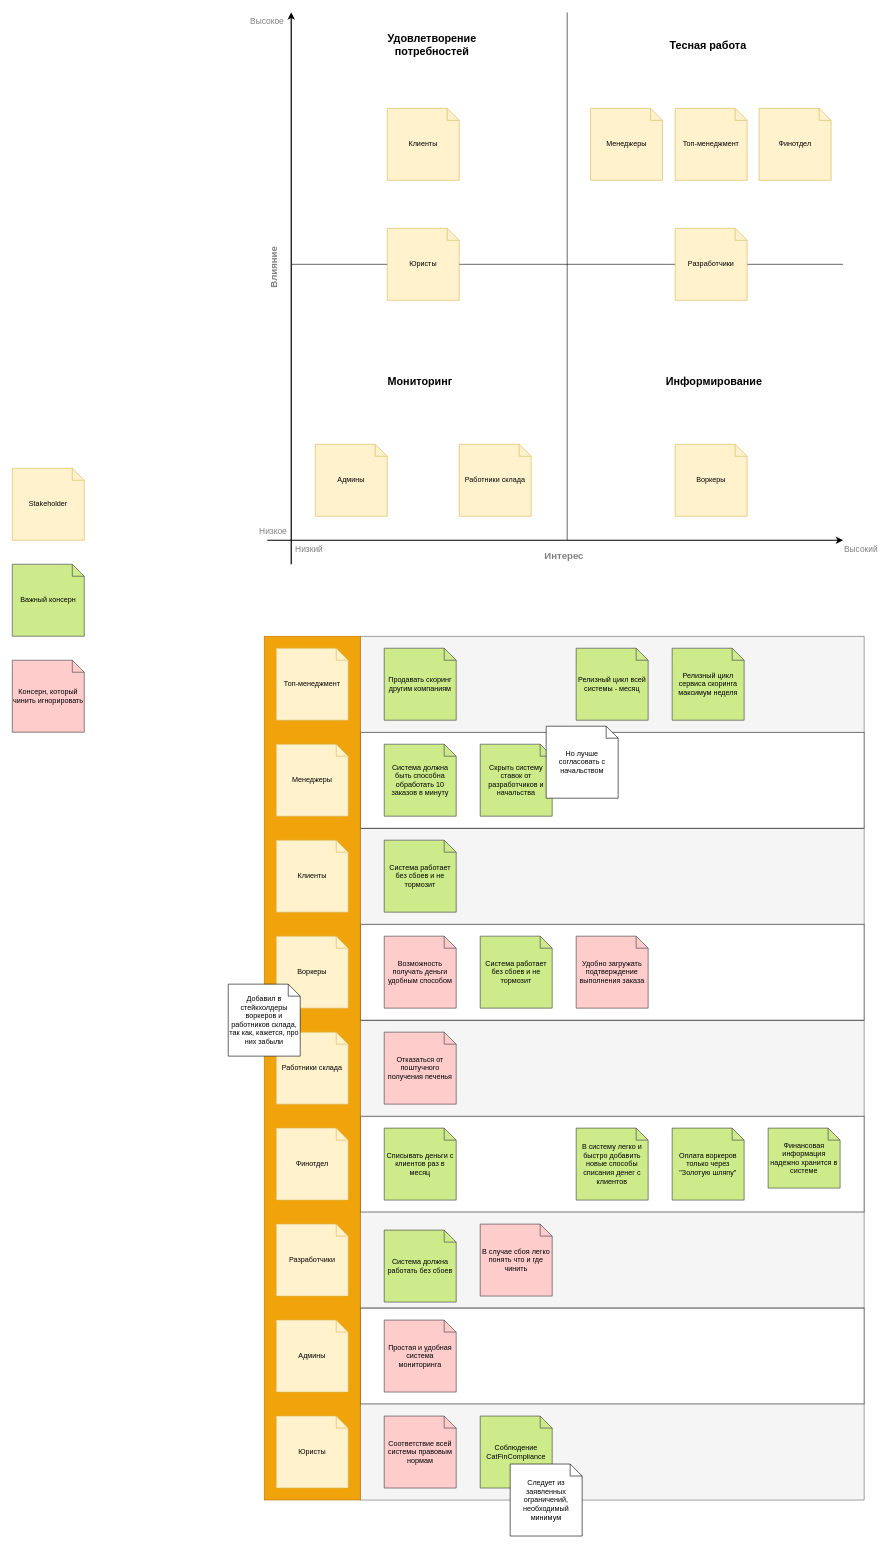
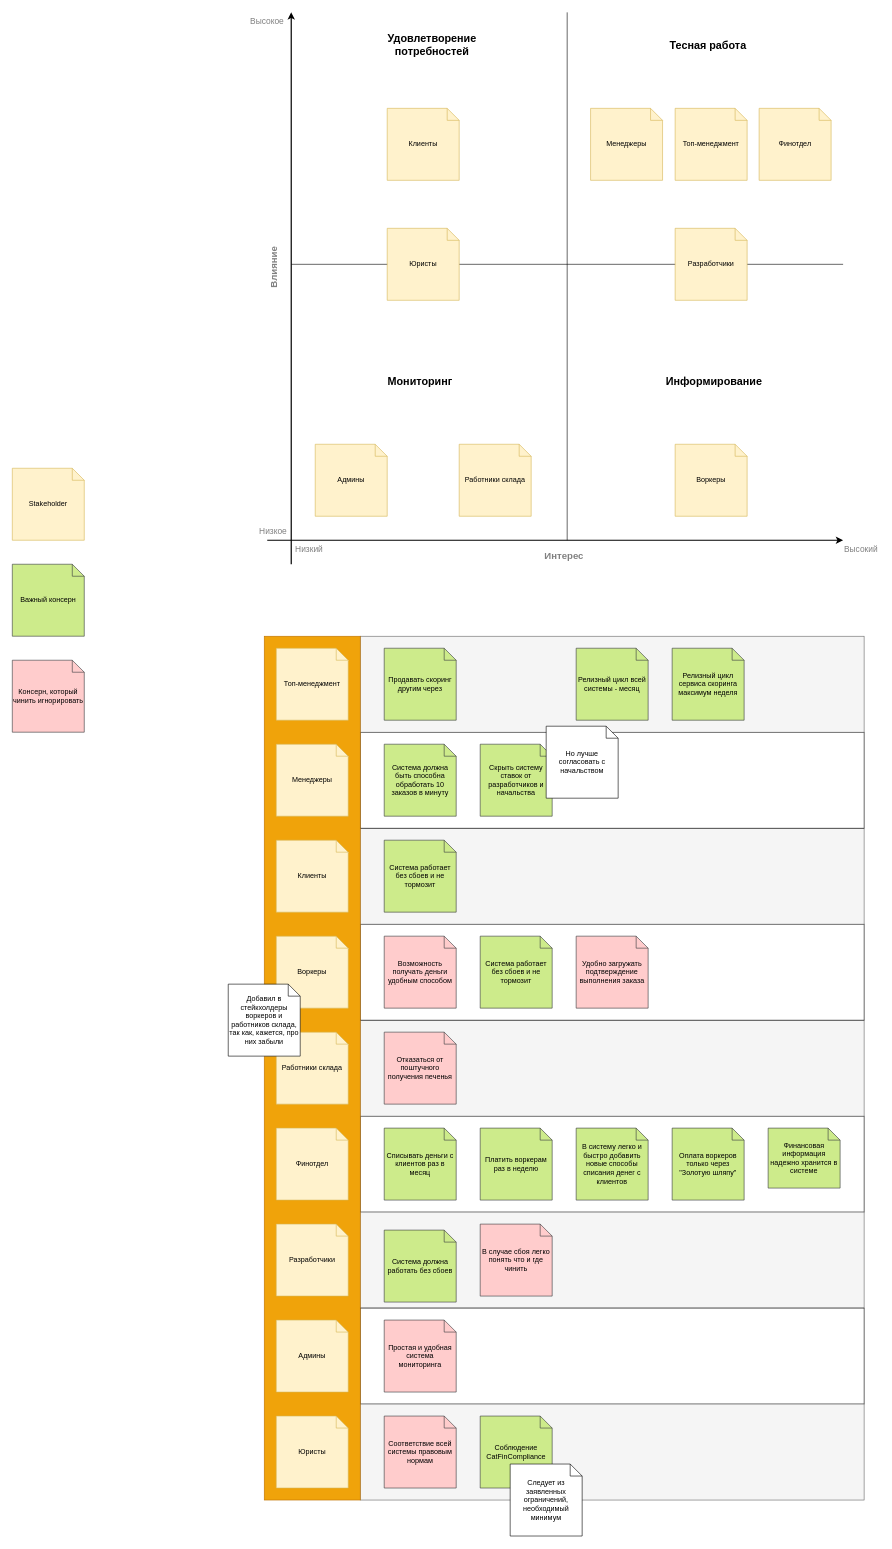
(420, 684) -> (420, 684)
none -> (516, 1164)
